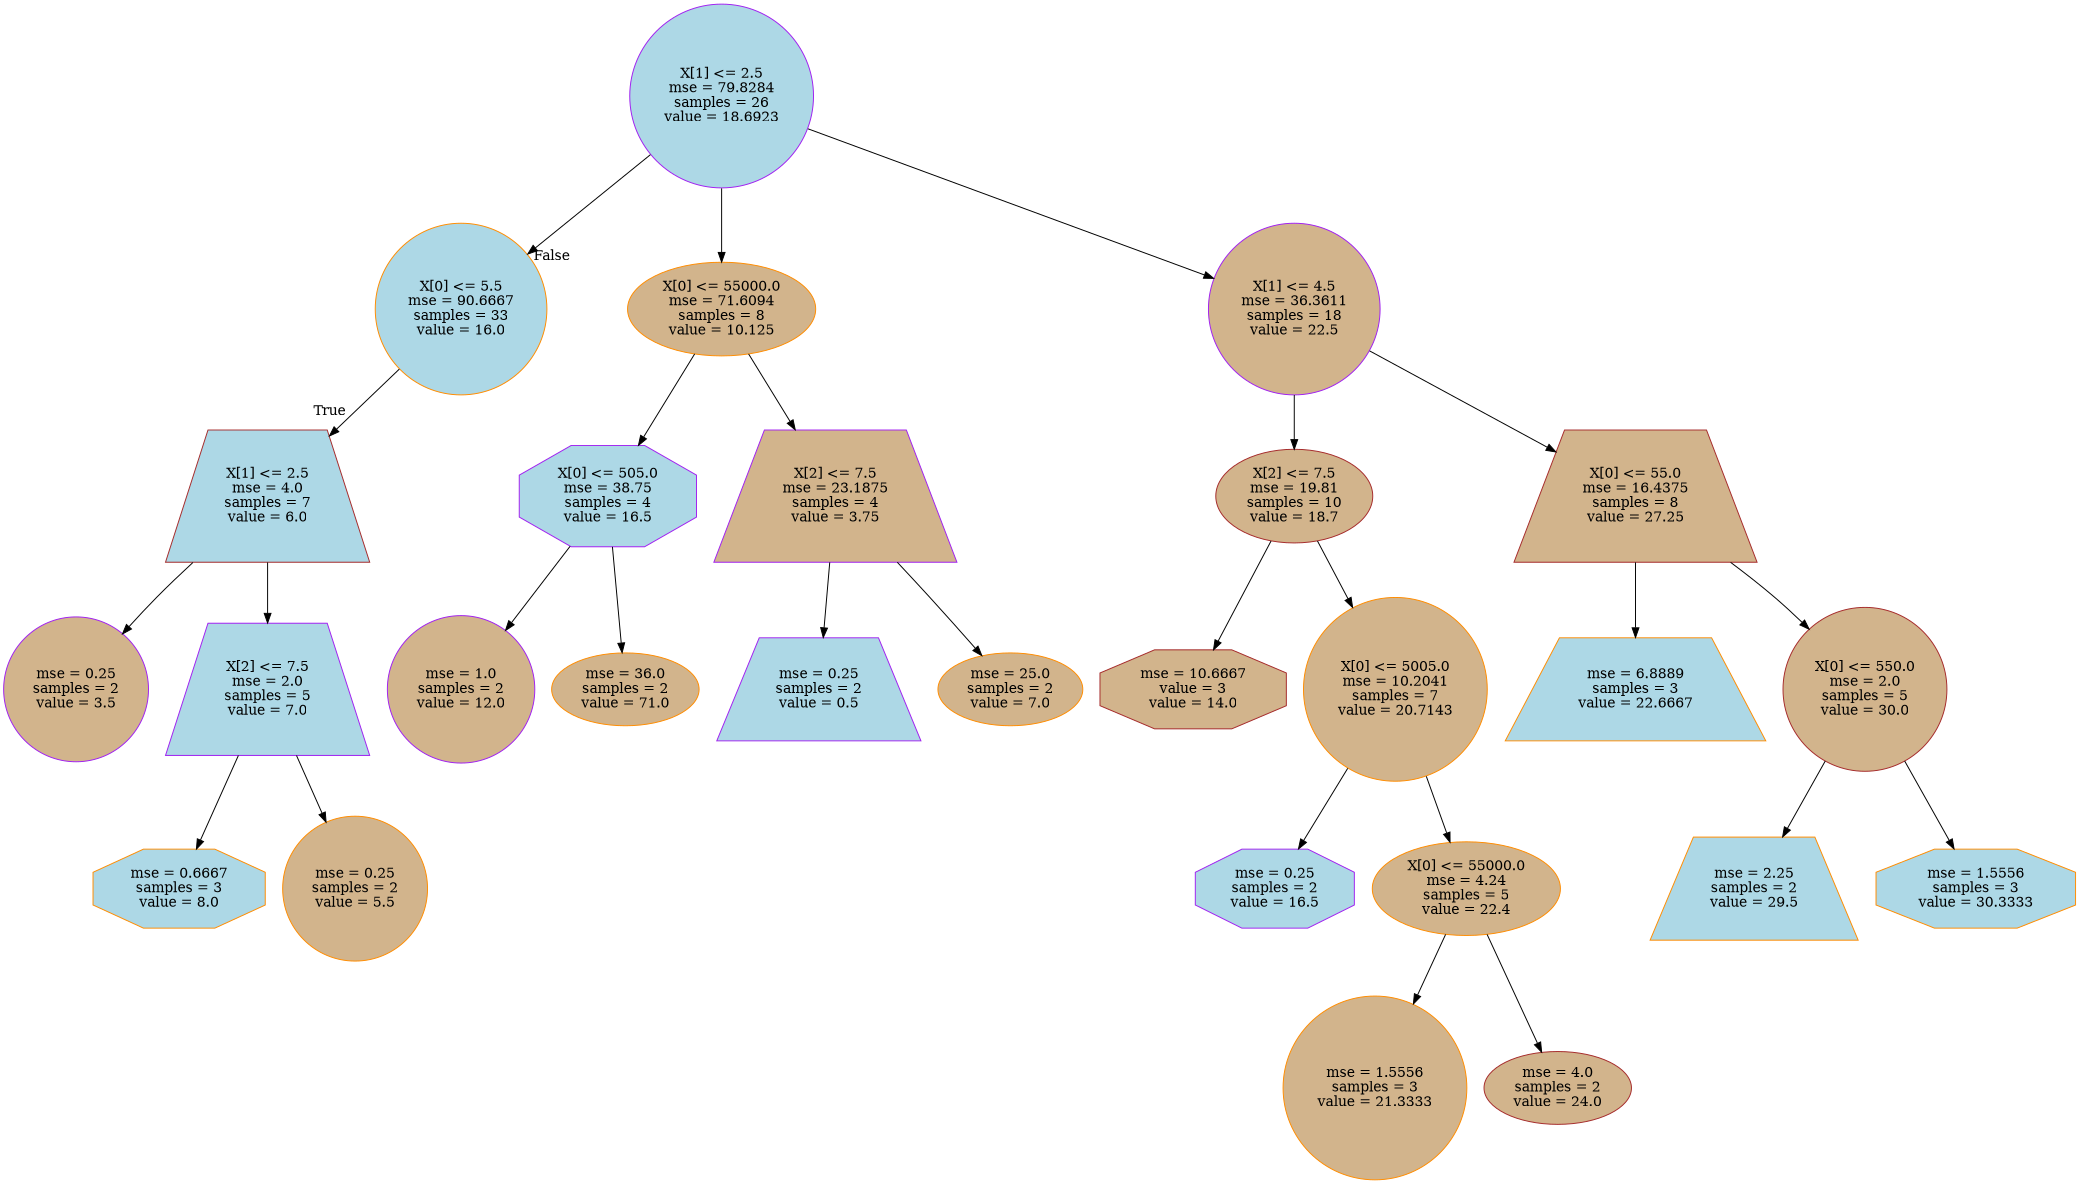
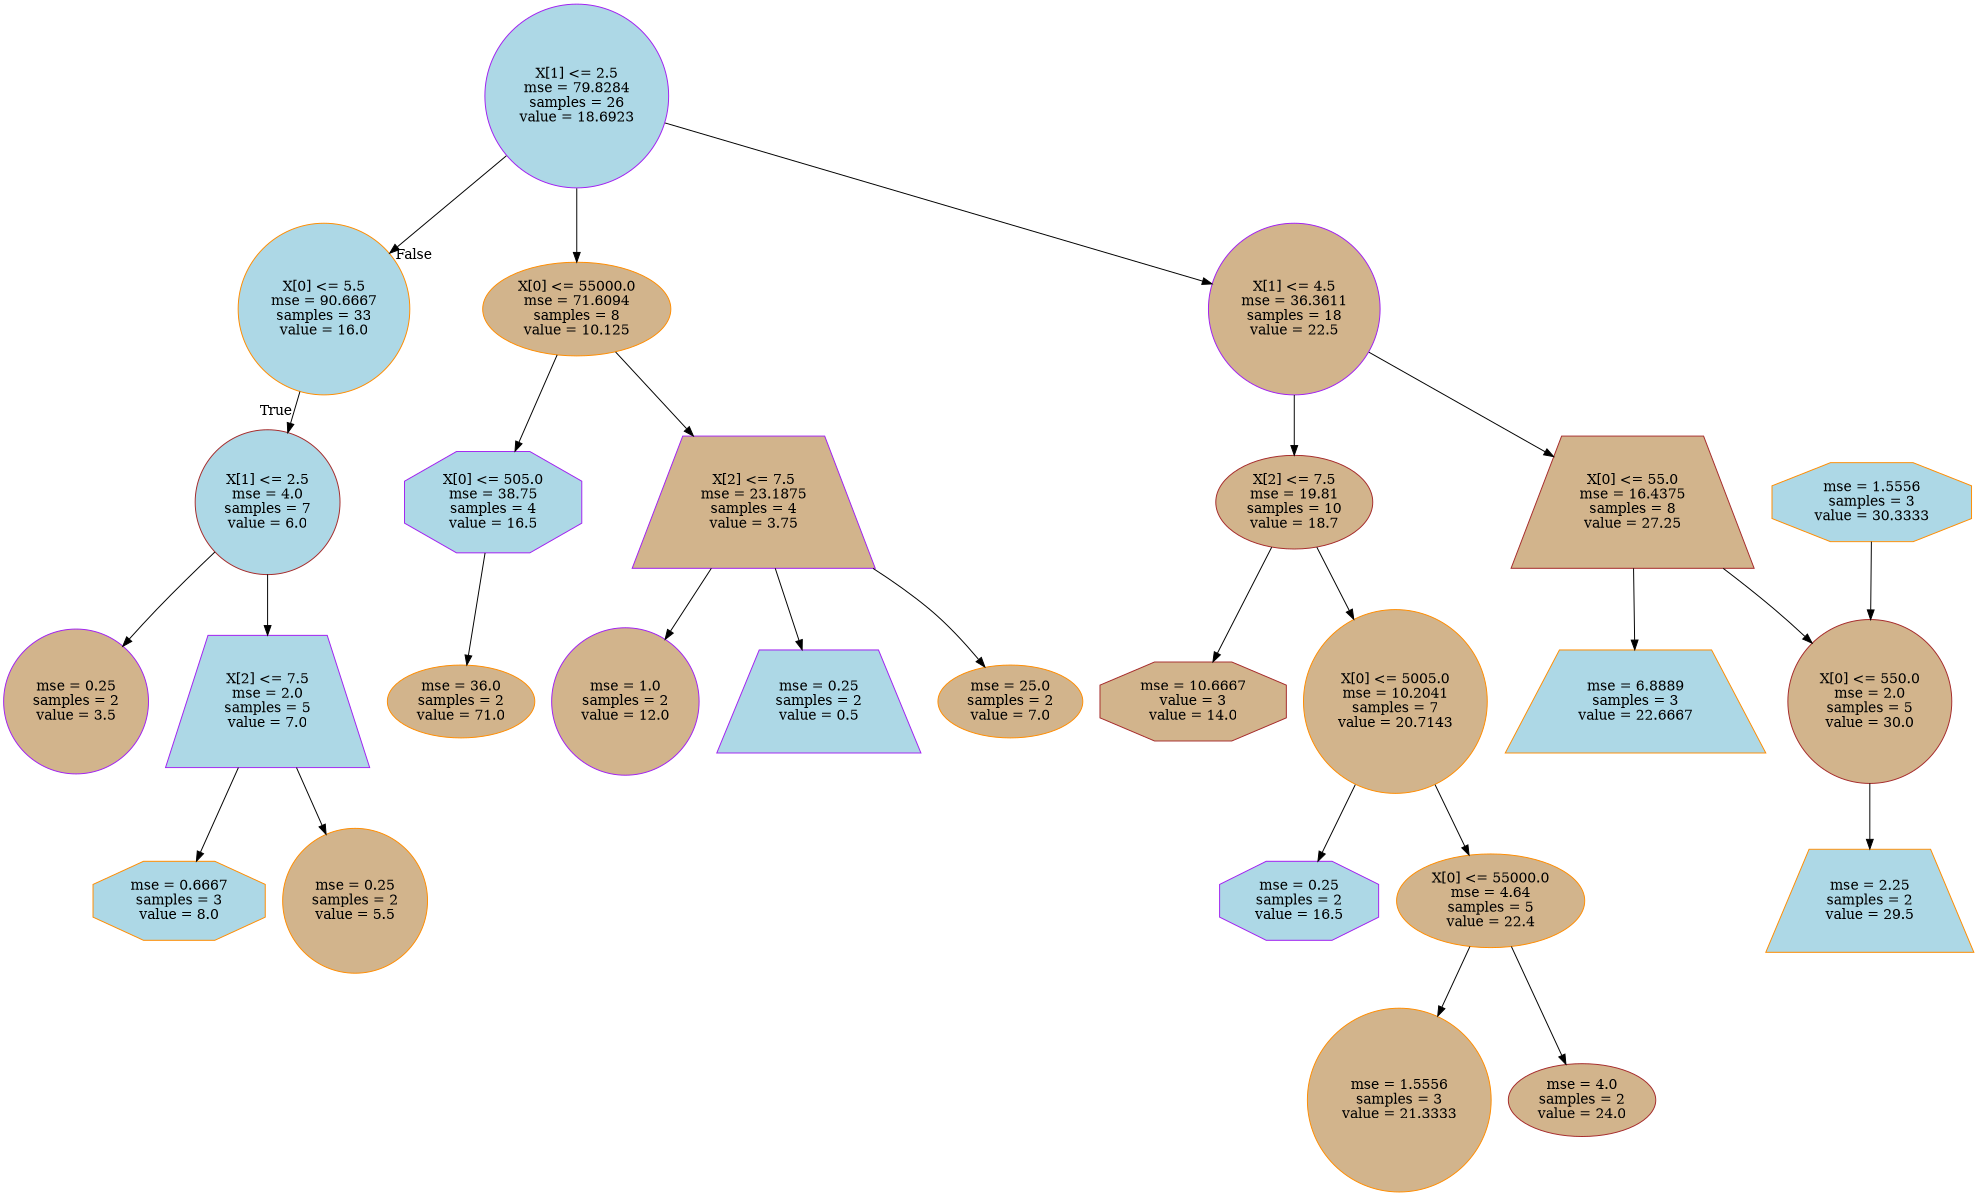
(268, 496) -> (268, 502)
(541, 584) -> (691, 600)
(1927, 801) -> (1871, 576)
(1466, 889) -> (1491, 901)
